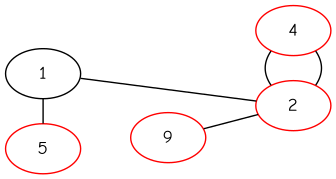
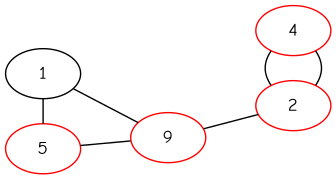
(168, 90) -> (106, 106)
none -> (106, 143)
